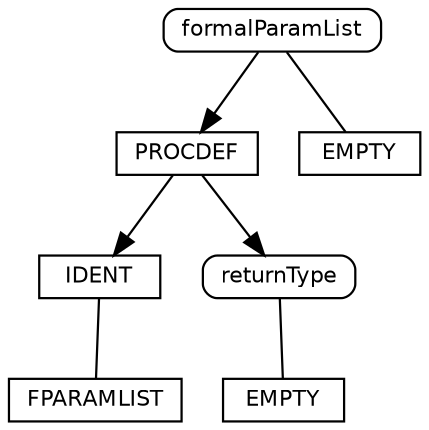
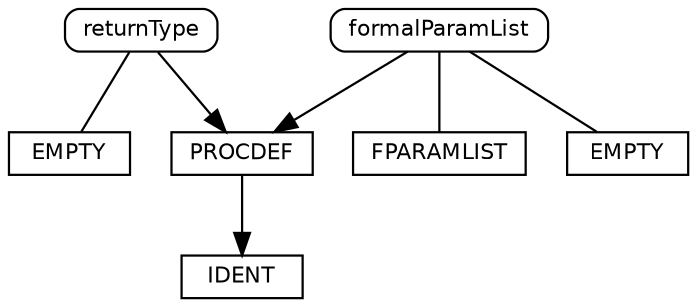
(226, 206) -> (184, 83)
(98, 339) -> (439, 92)
